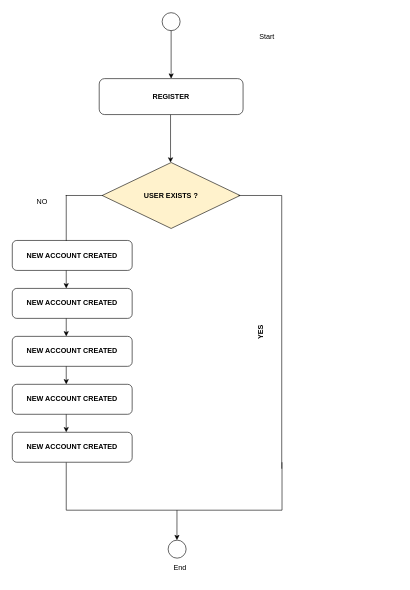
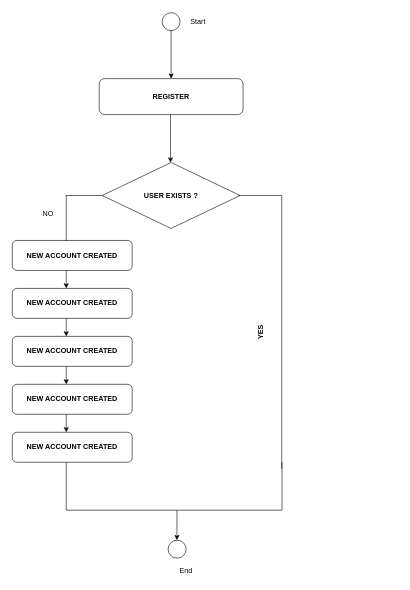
(267, 36) -> (198, 21)
(171, 195) -> (171, 195)
(42, 201) -> (48, 213)
(180, 568) -> (186, 571)
